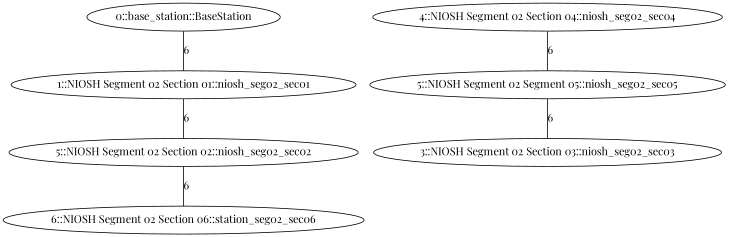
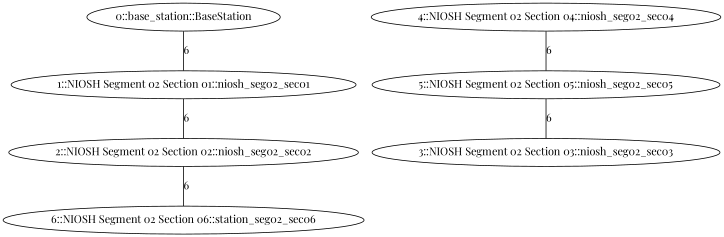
(548, 85) -> (546, 85)
(184, 152) -> (184, 152)
